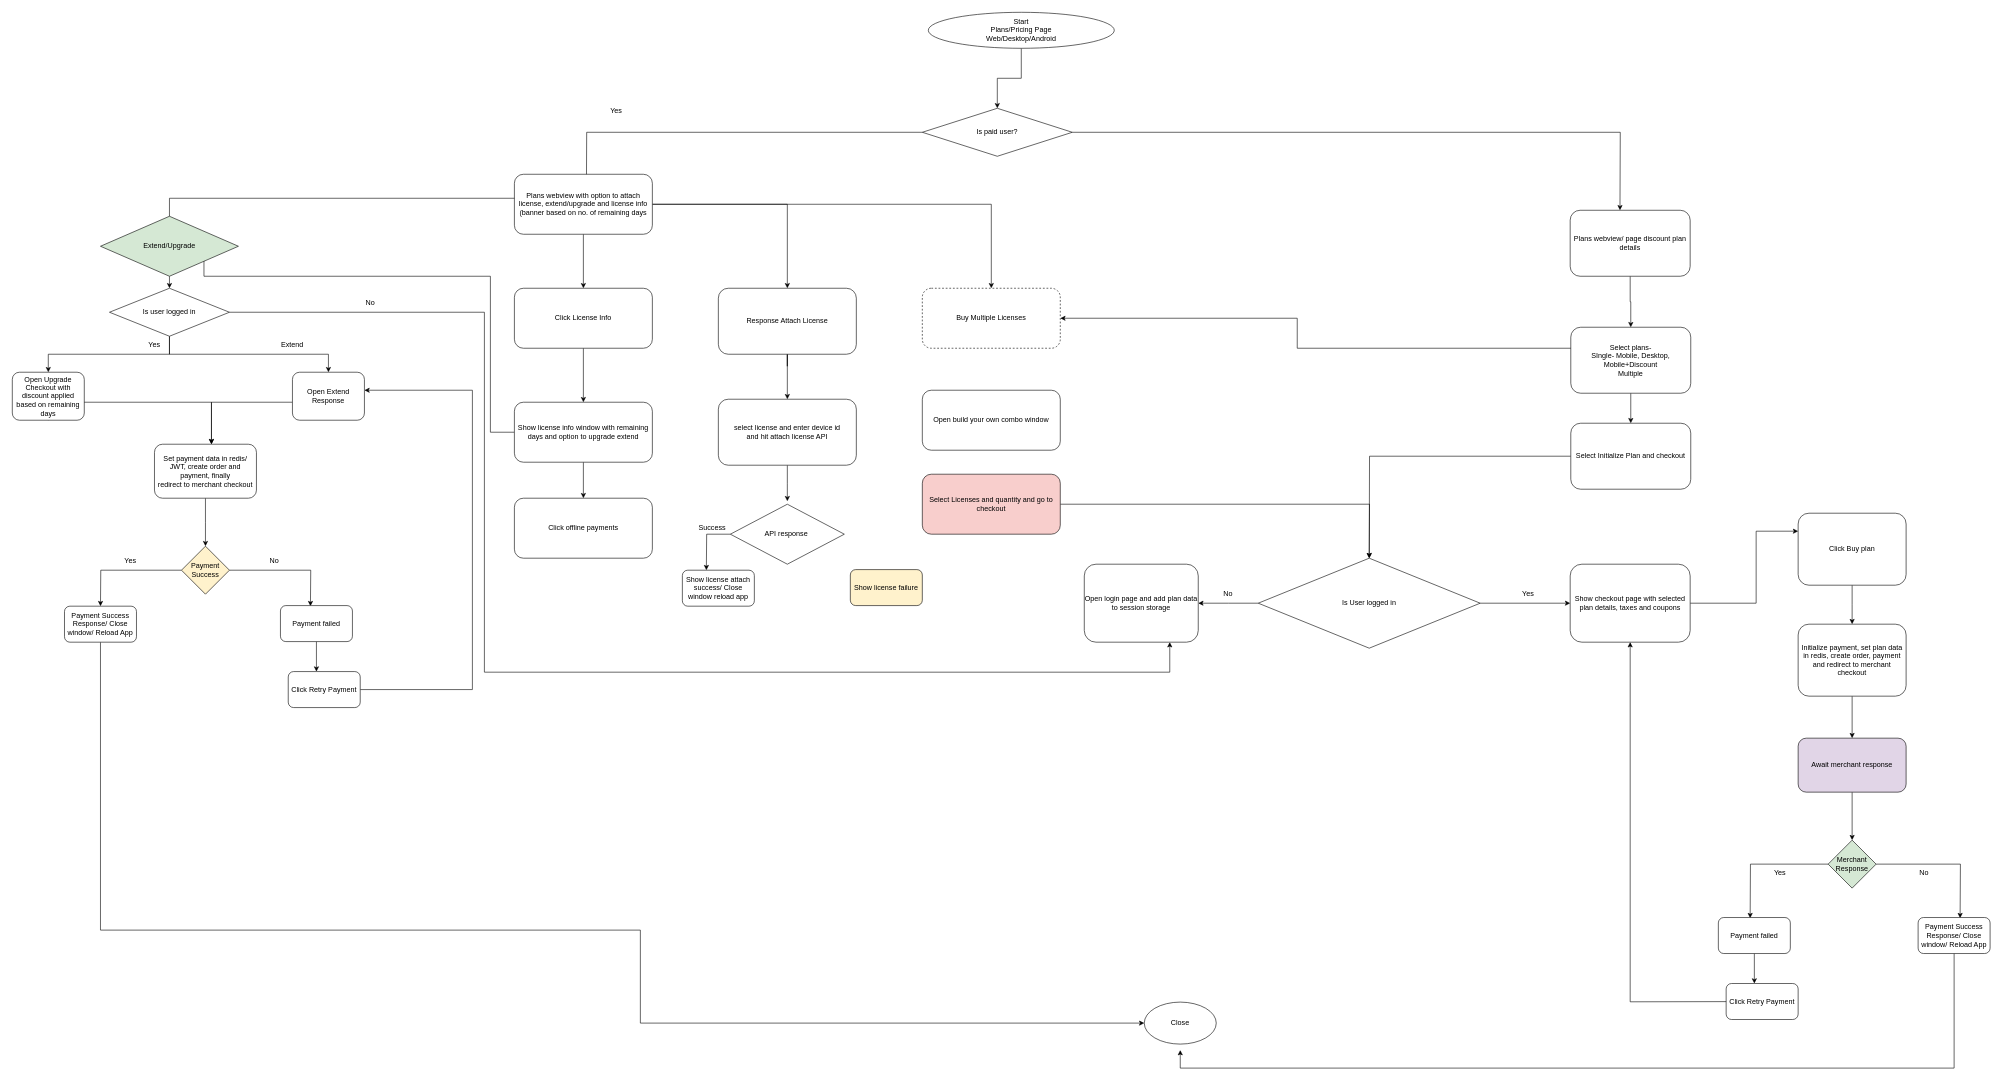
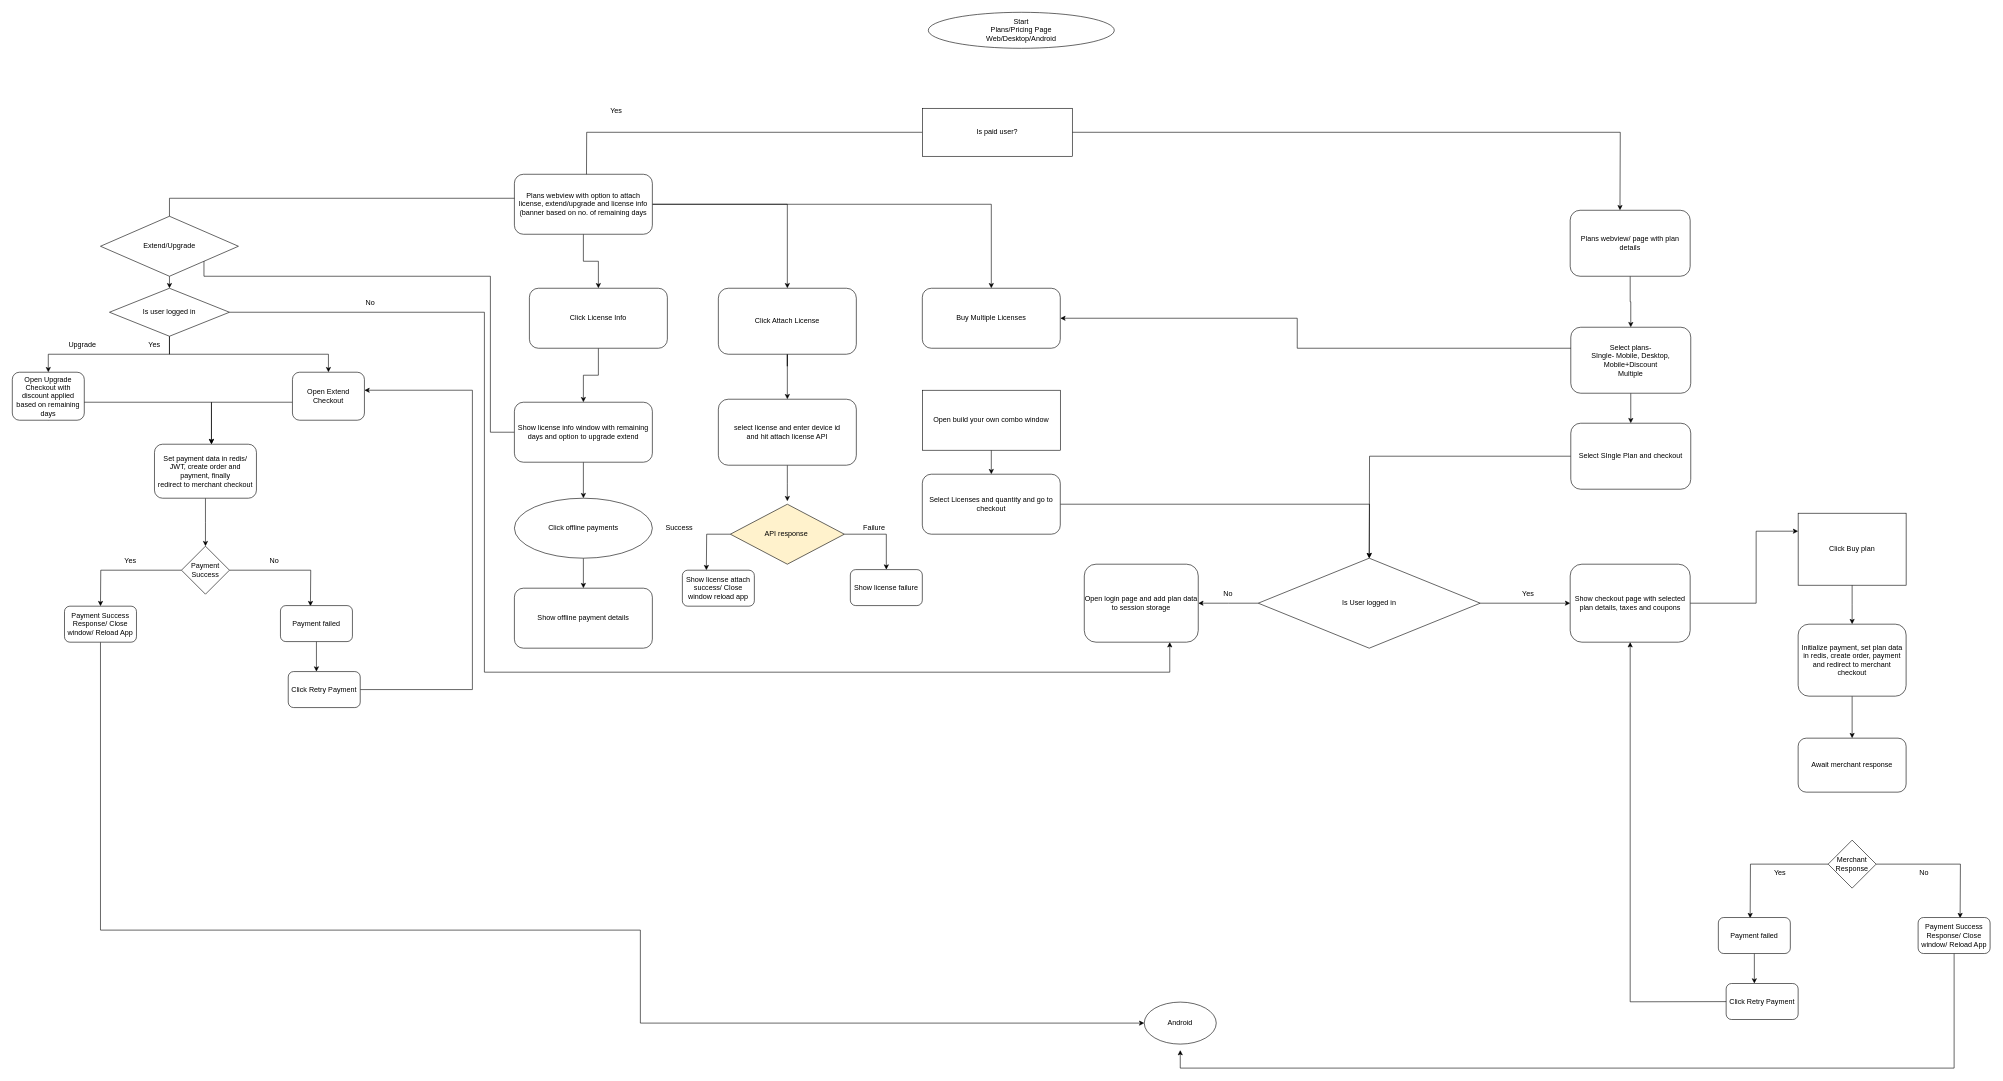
(998, 78) -> none
(998, 132) -> (998, 132)
(1631, 243) -> (1631, 243)
(170, 246) -> (170, 246)
(584, 318) -> (599, 318)
(992, 318) -> (992, 318)
(788, 321) -> (788, 321)
none -> (83, 345)
(293, 345) -> none
(329, 396) -> (329, 396)
(992, 420) -> (992, 420)
(1631, 456) -> (1631, 456)
none -> (992, 468)
(992, 504) -> (992, 504)
(584, 528) -> (584, 528)
(713, 528) -> (680, 528)
none -> (875, 528)
(788, 534) -> (788, 534)
(1853, 549) -> (1853, 549)
none -> (887, 564)
(206, 570) -> (206, 570)
none -> (584, 571)
(887, 588) -> (887, 588)
none -> (584, 618)
(1853, 765) -> (1853, 765)
(1853, 834) -> none
(1853, 864) -> (1853, 864)
(1181, 1023) -> (1181, 1023)
